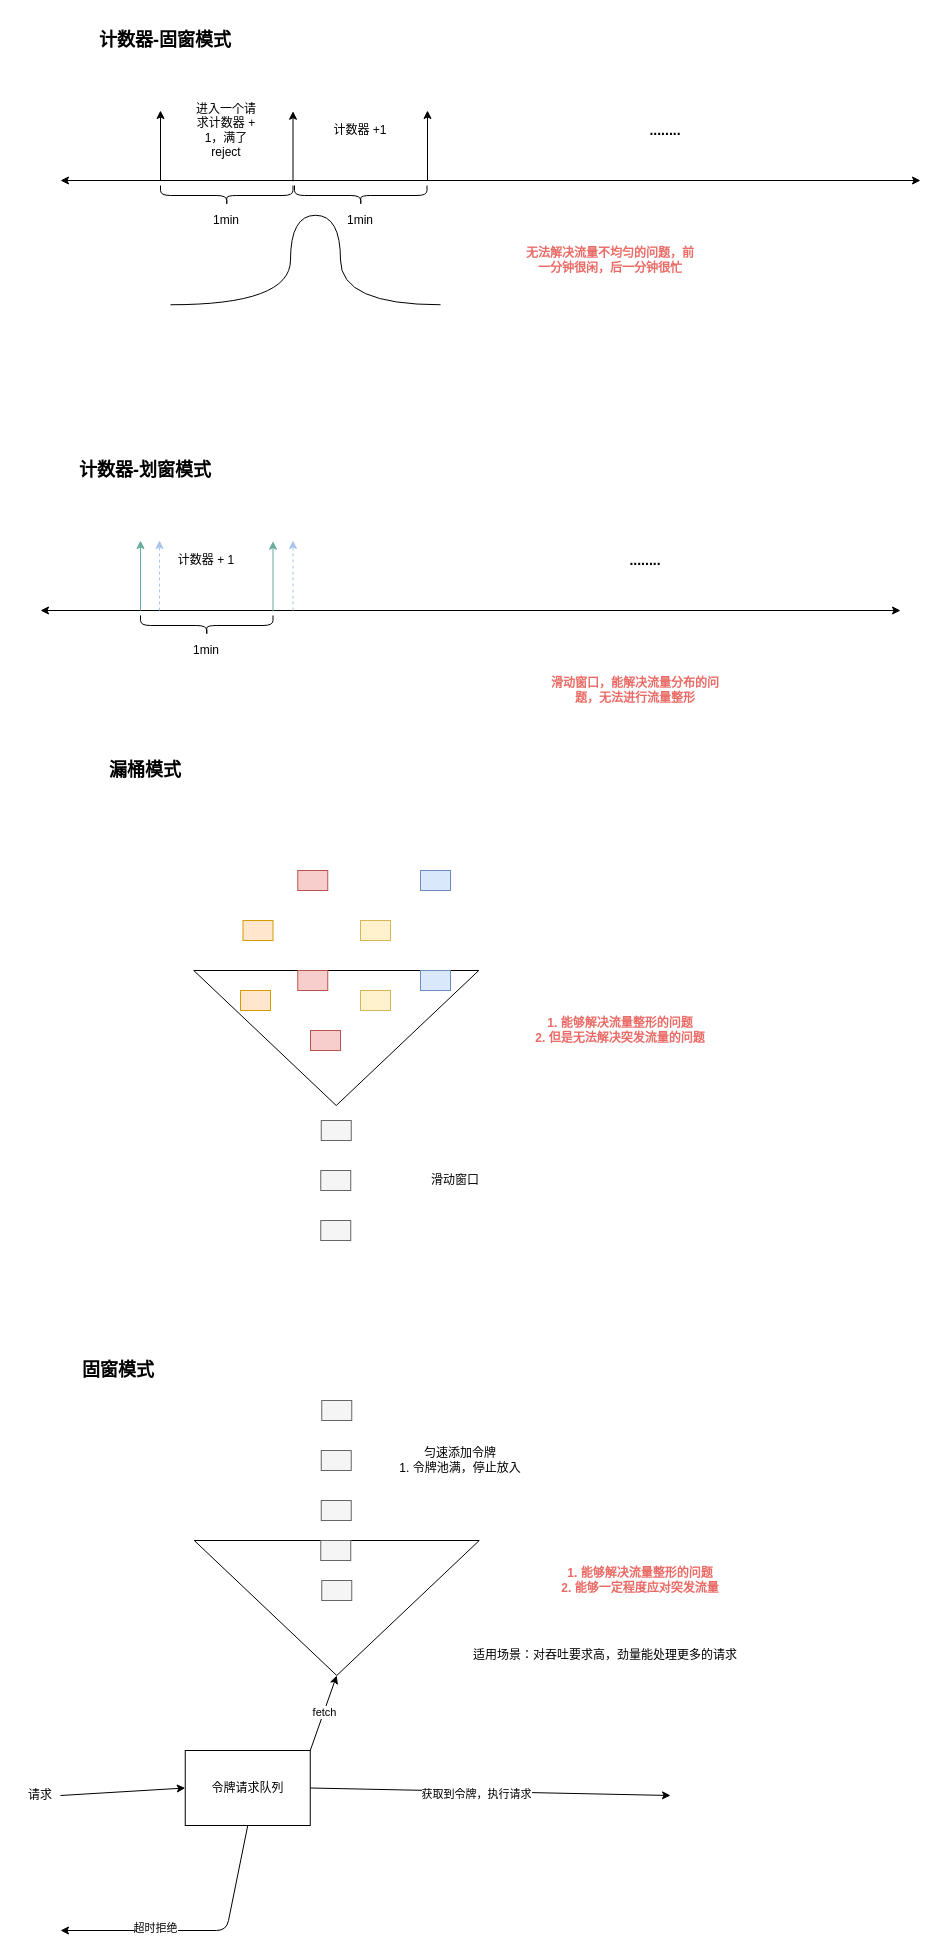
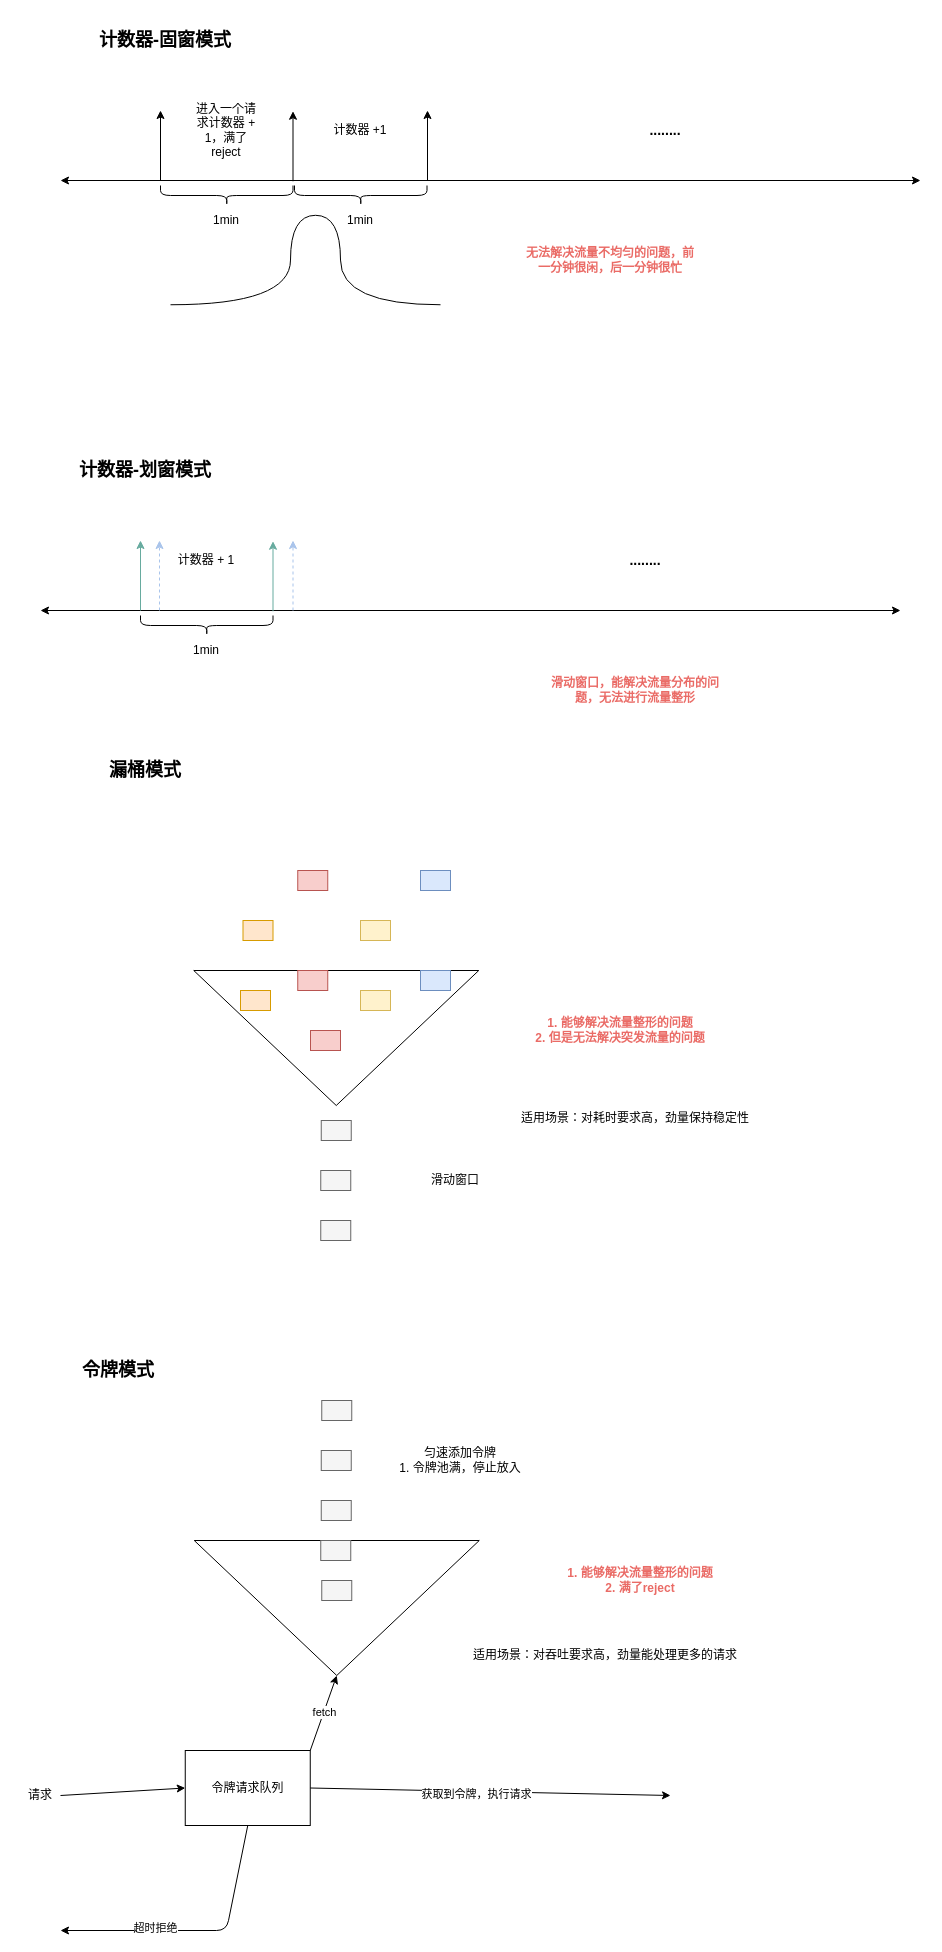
none -> (636, 1118)
(119, 1371) -> (119, 1371)
(641, 1581) -> (641, 1581)
